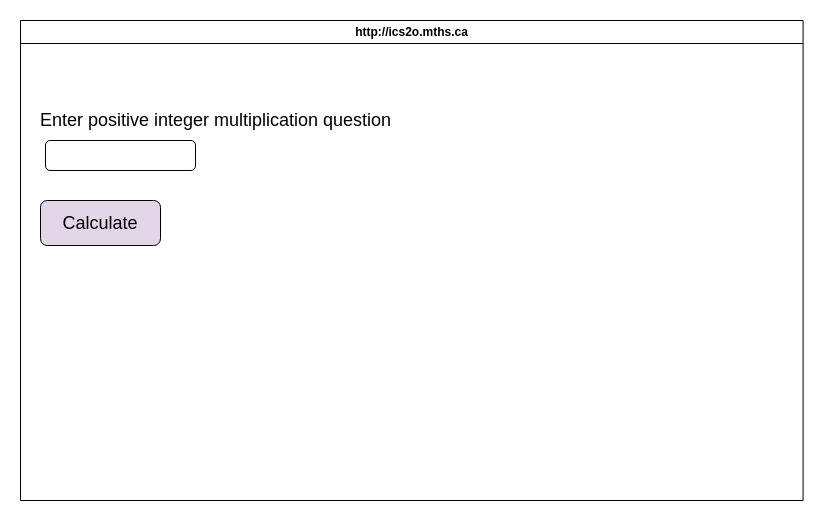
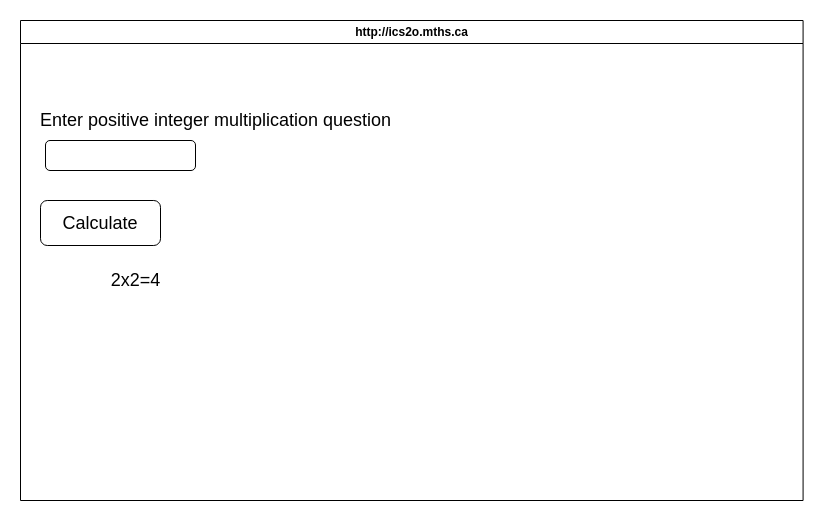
(101, 223) -> (101, 223)
none -> (136, 281)
